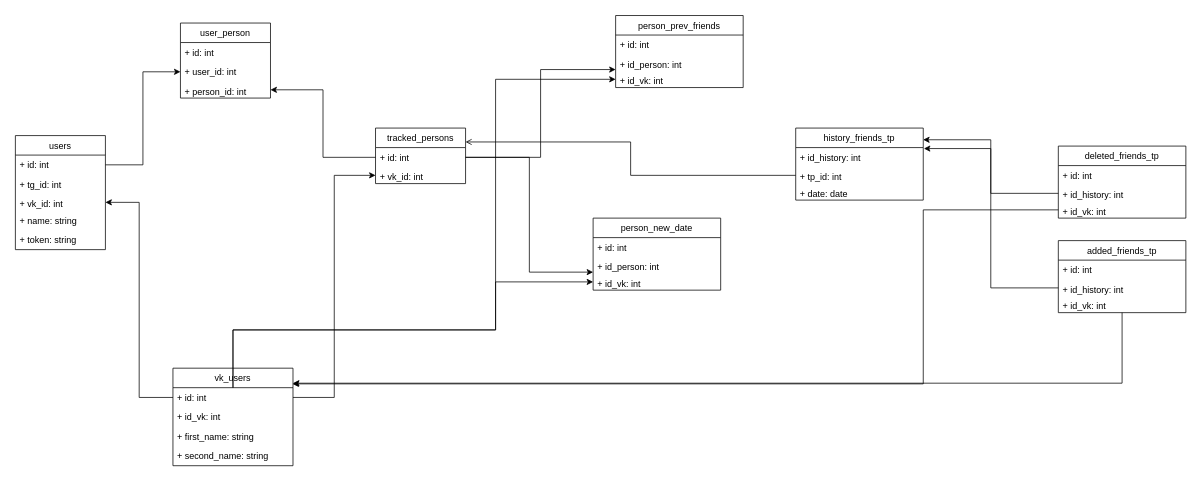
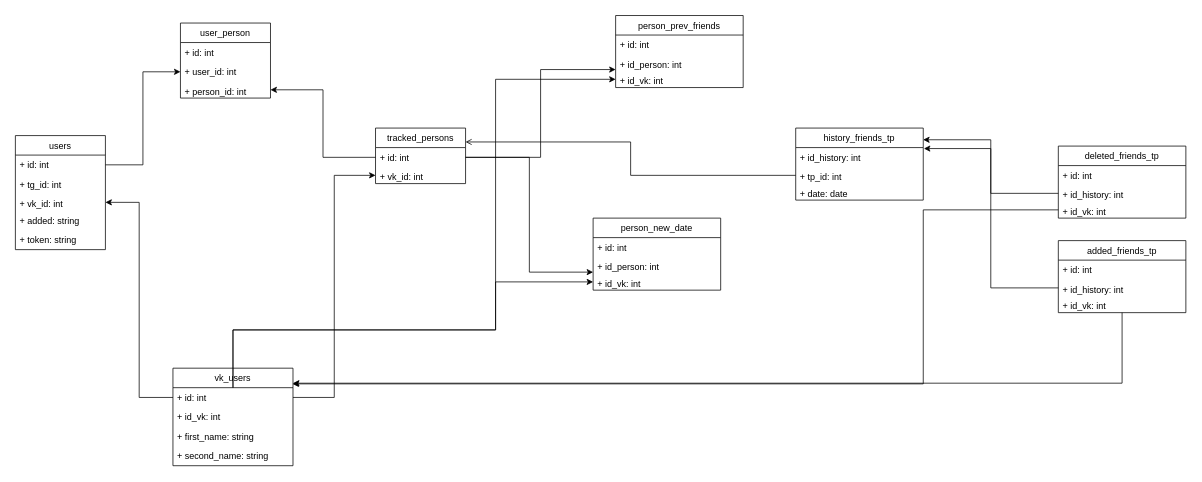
(50, 221) -> (53, 221)
